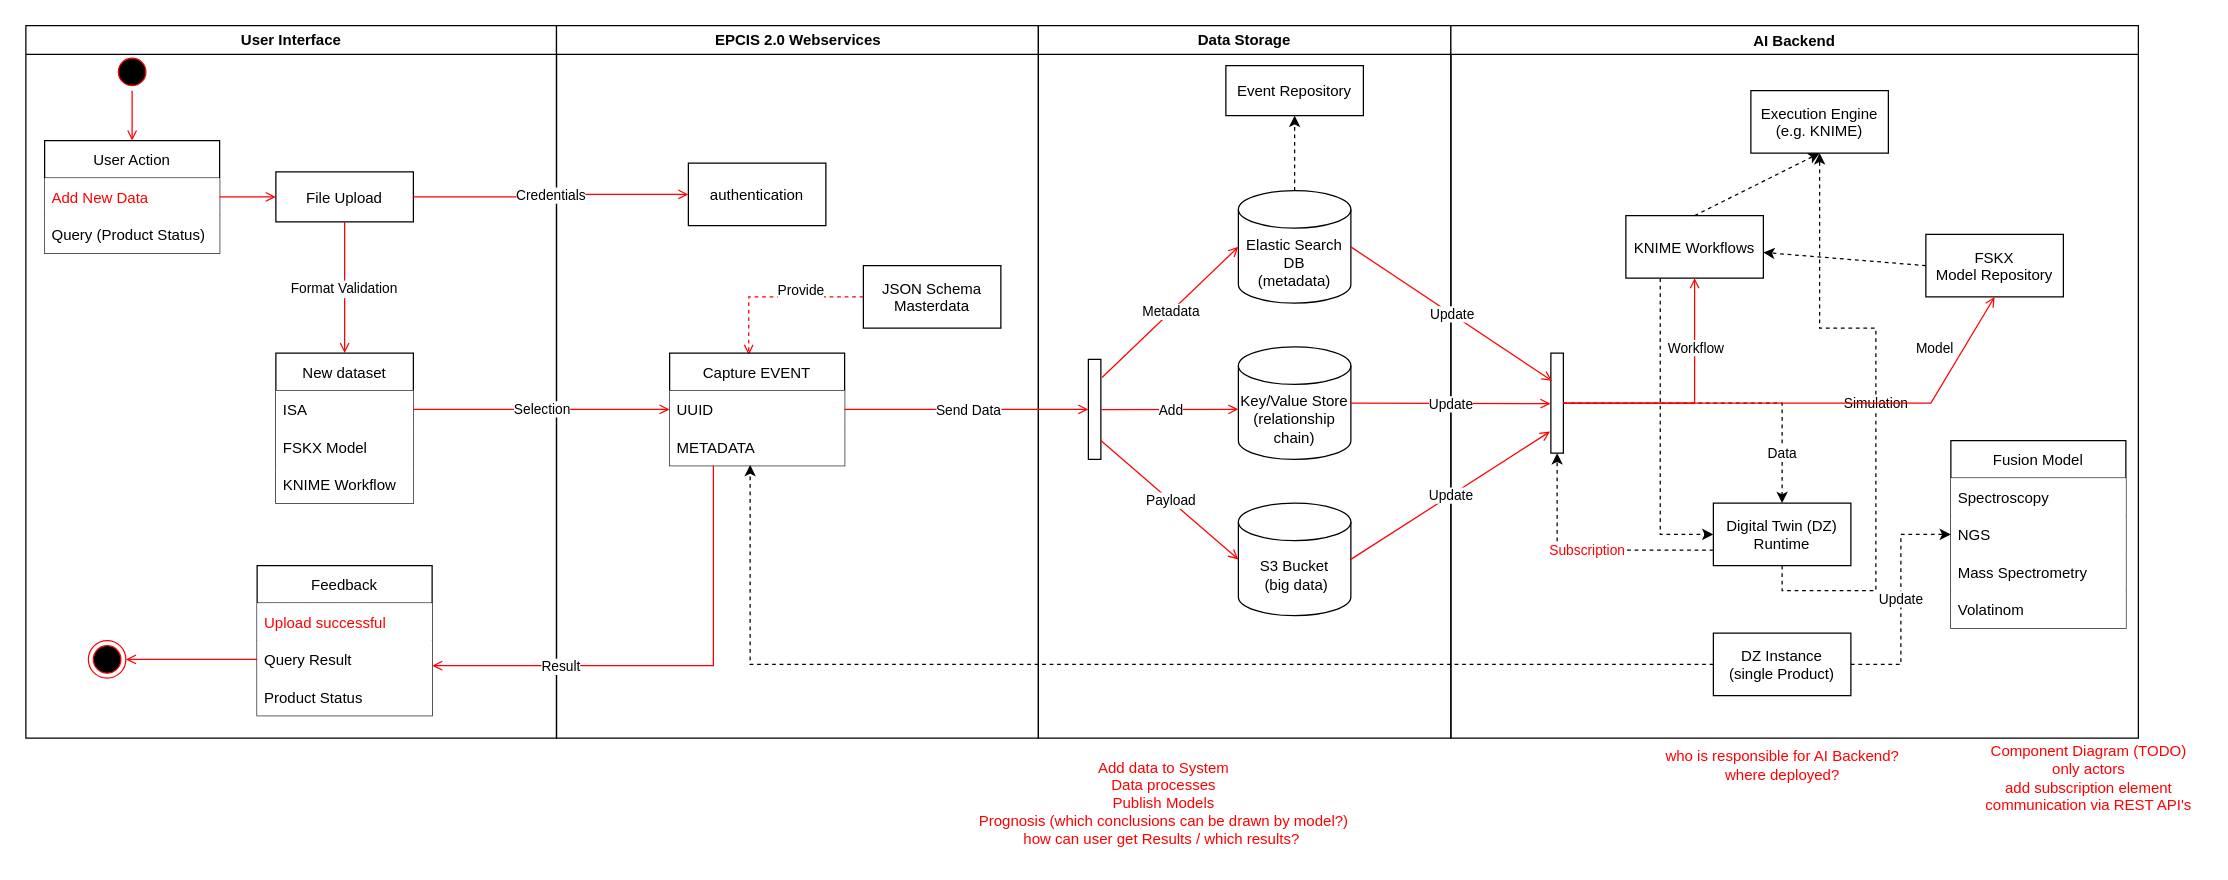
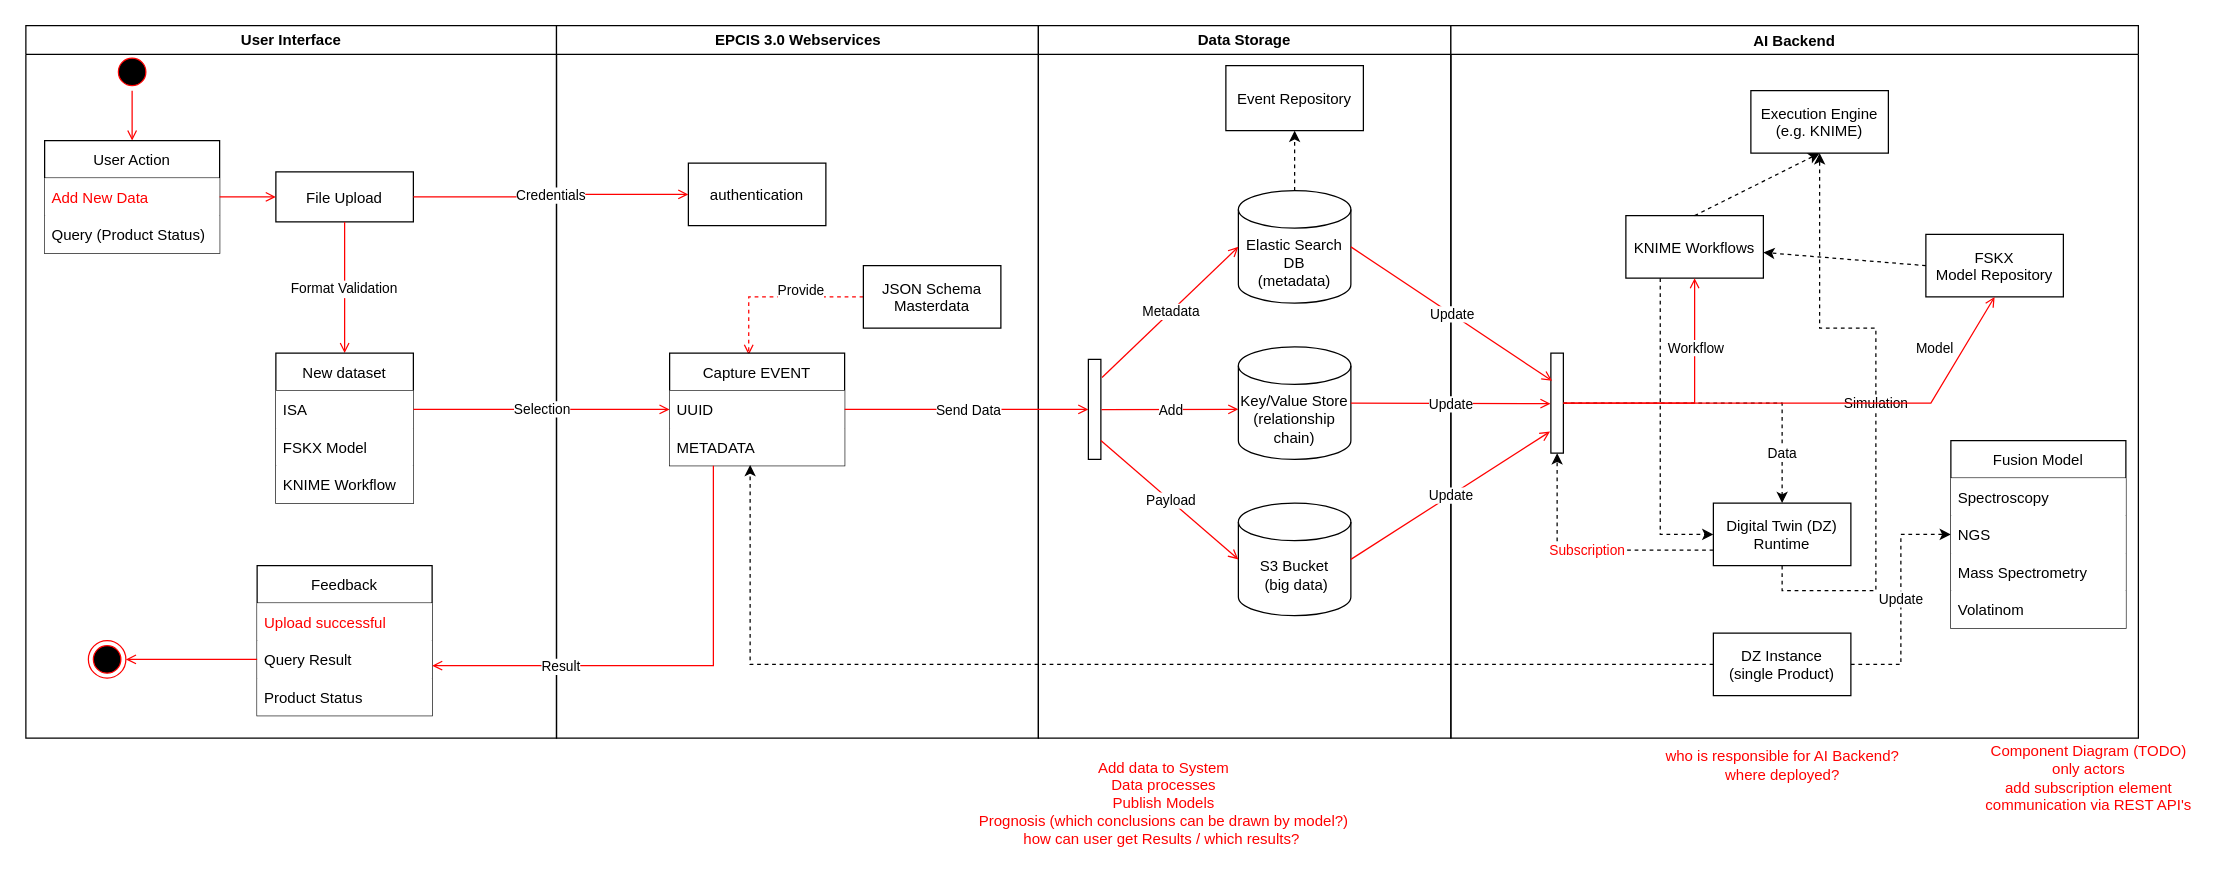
(798, 41) -> (798, 41)
(1294, 91) -> (1294, 98)
